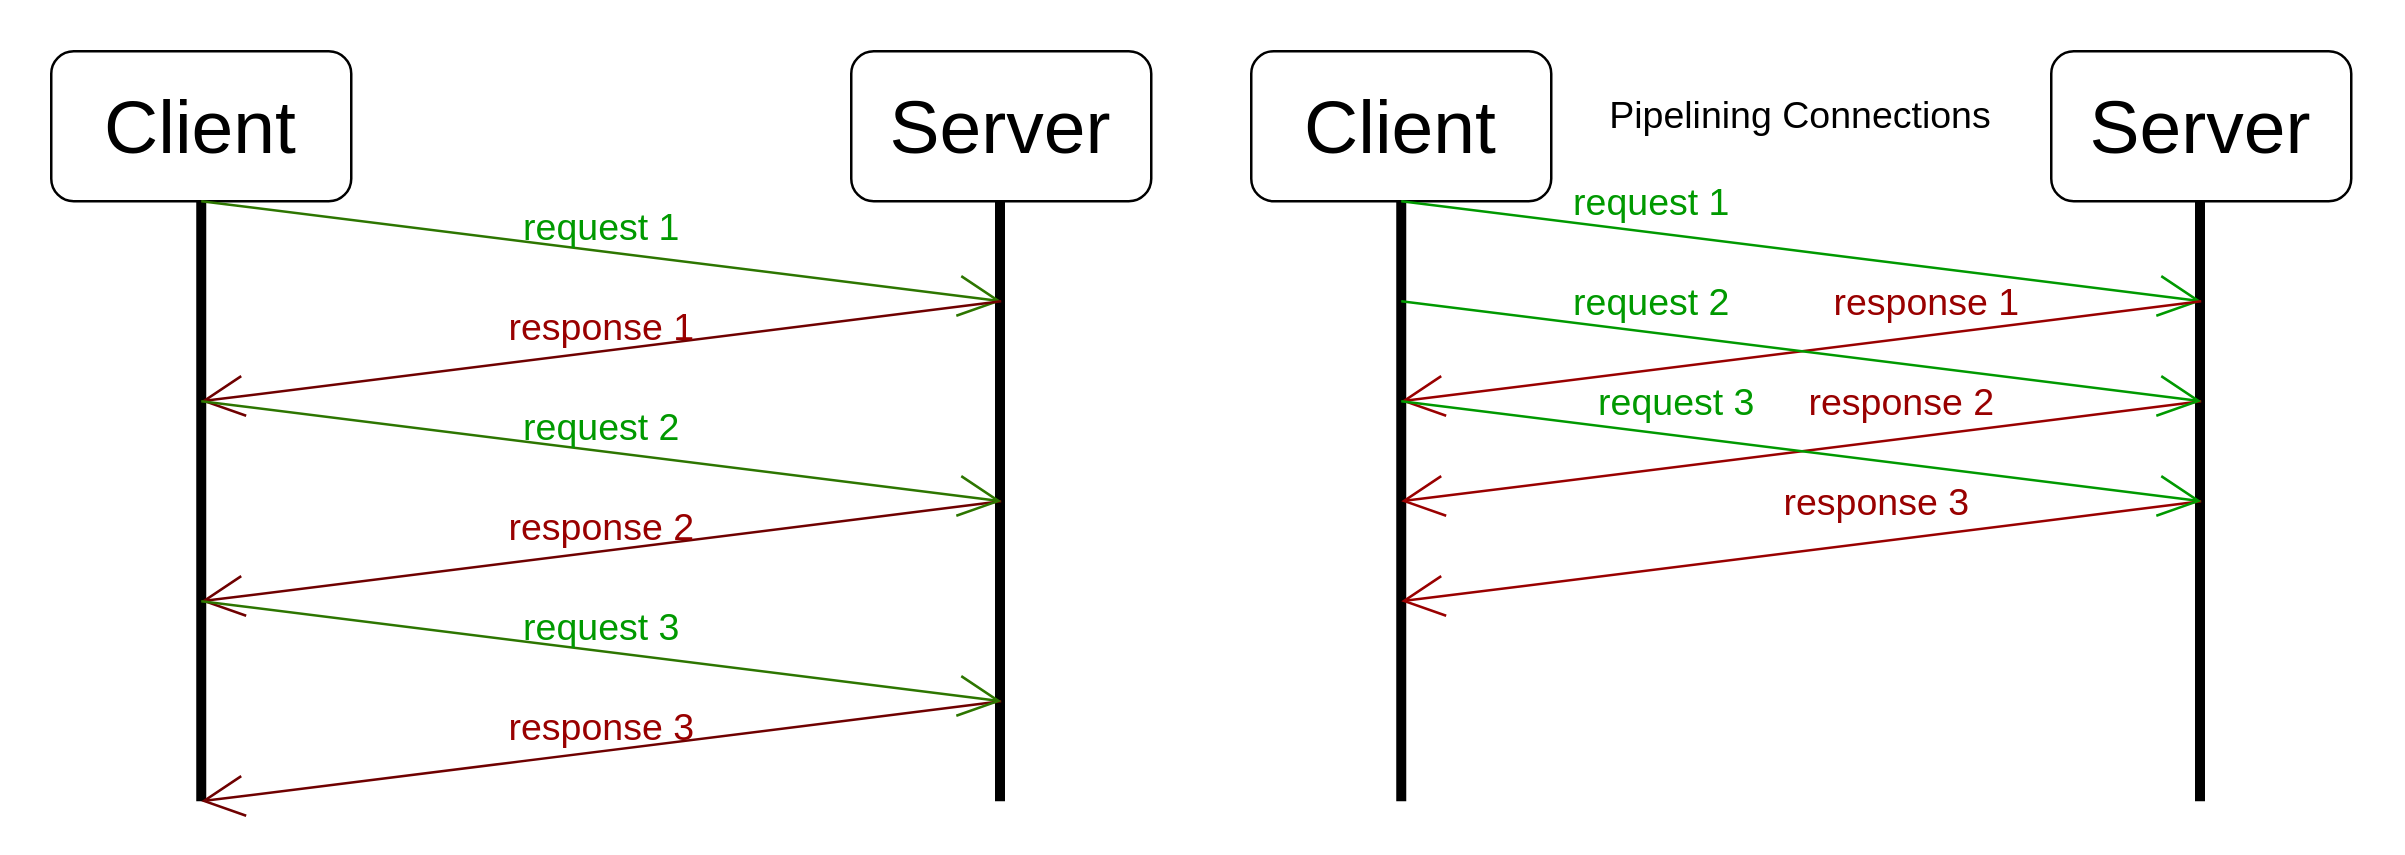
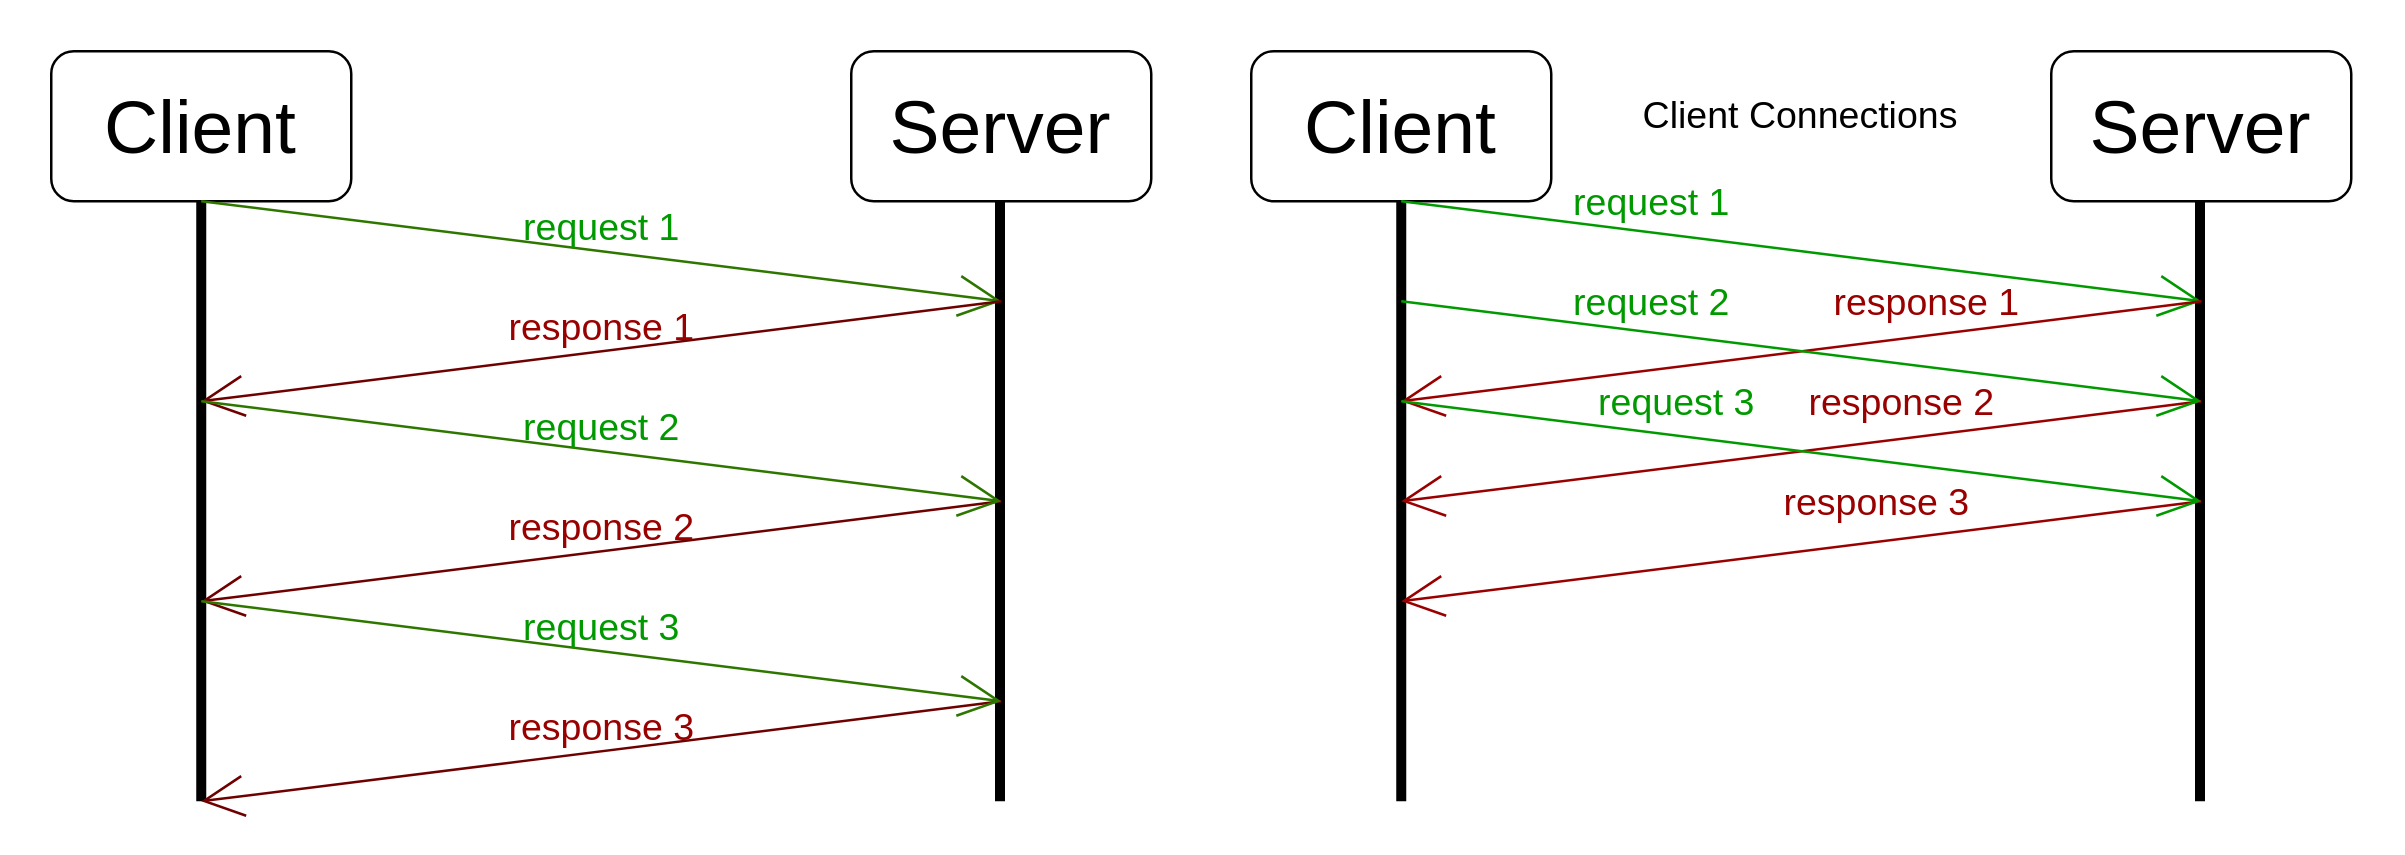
(1801, 114) -> (1801, 114)
